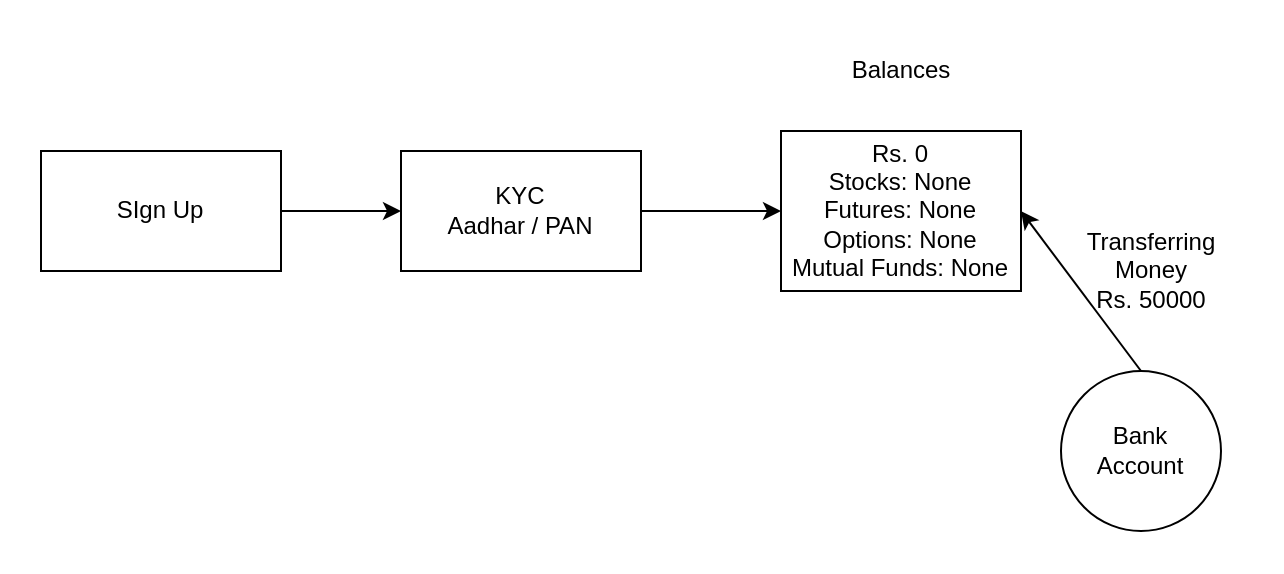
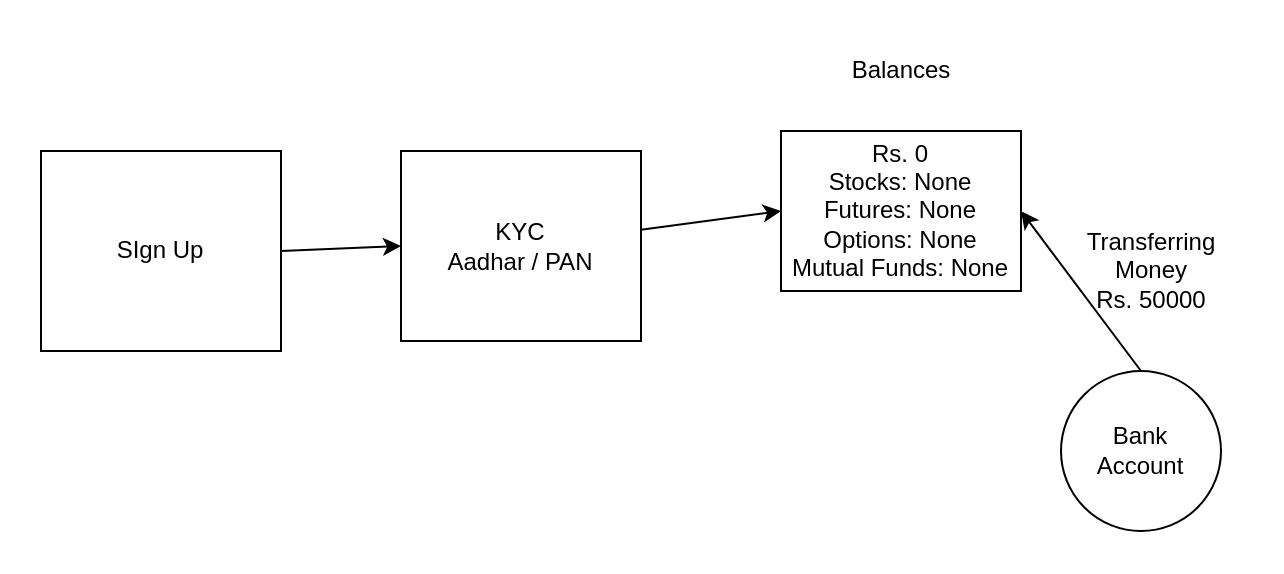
(161, 211) -> (161, 251)
(521, 211) -> (521, 246)
